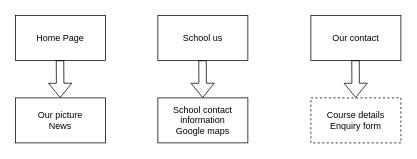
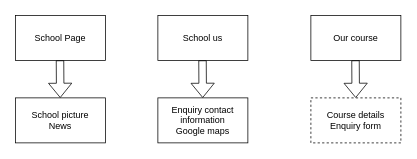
(60, 38) -> (60, 38)
(356, 38) -> (356, 38)
(60, 120) -> (60, 120)
(203, 120) -> (203, 120)
